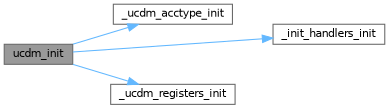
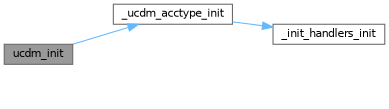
(168, 45) -> (247, 24)
(173, 94) -> none
